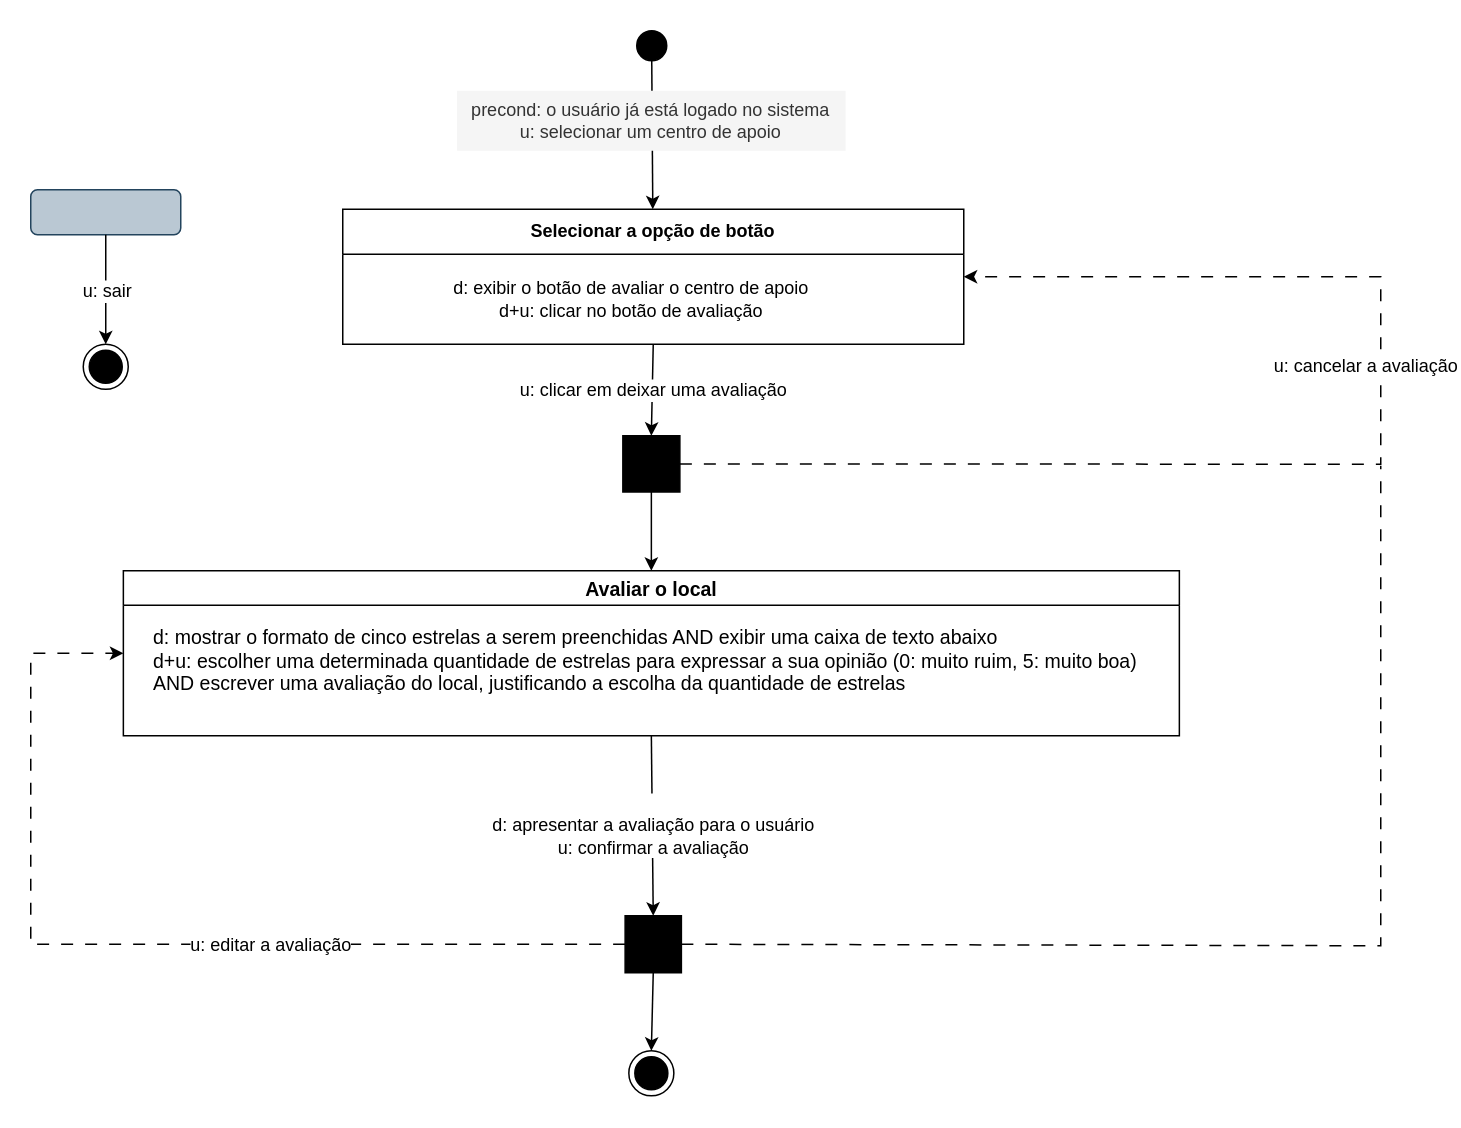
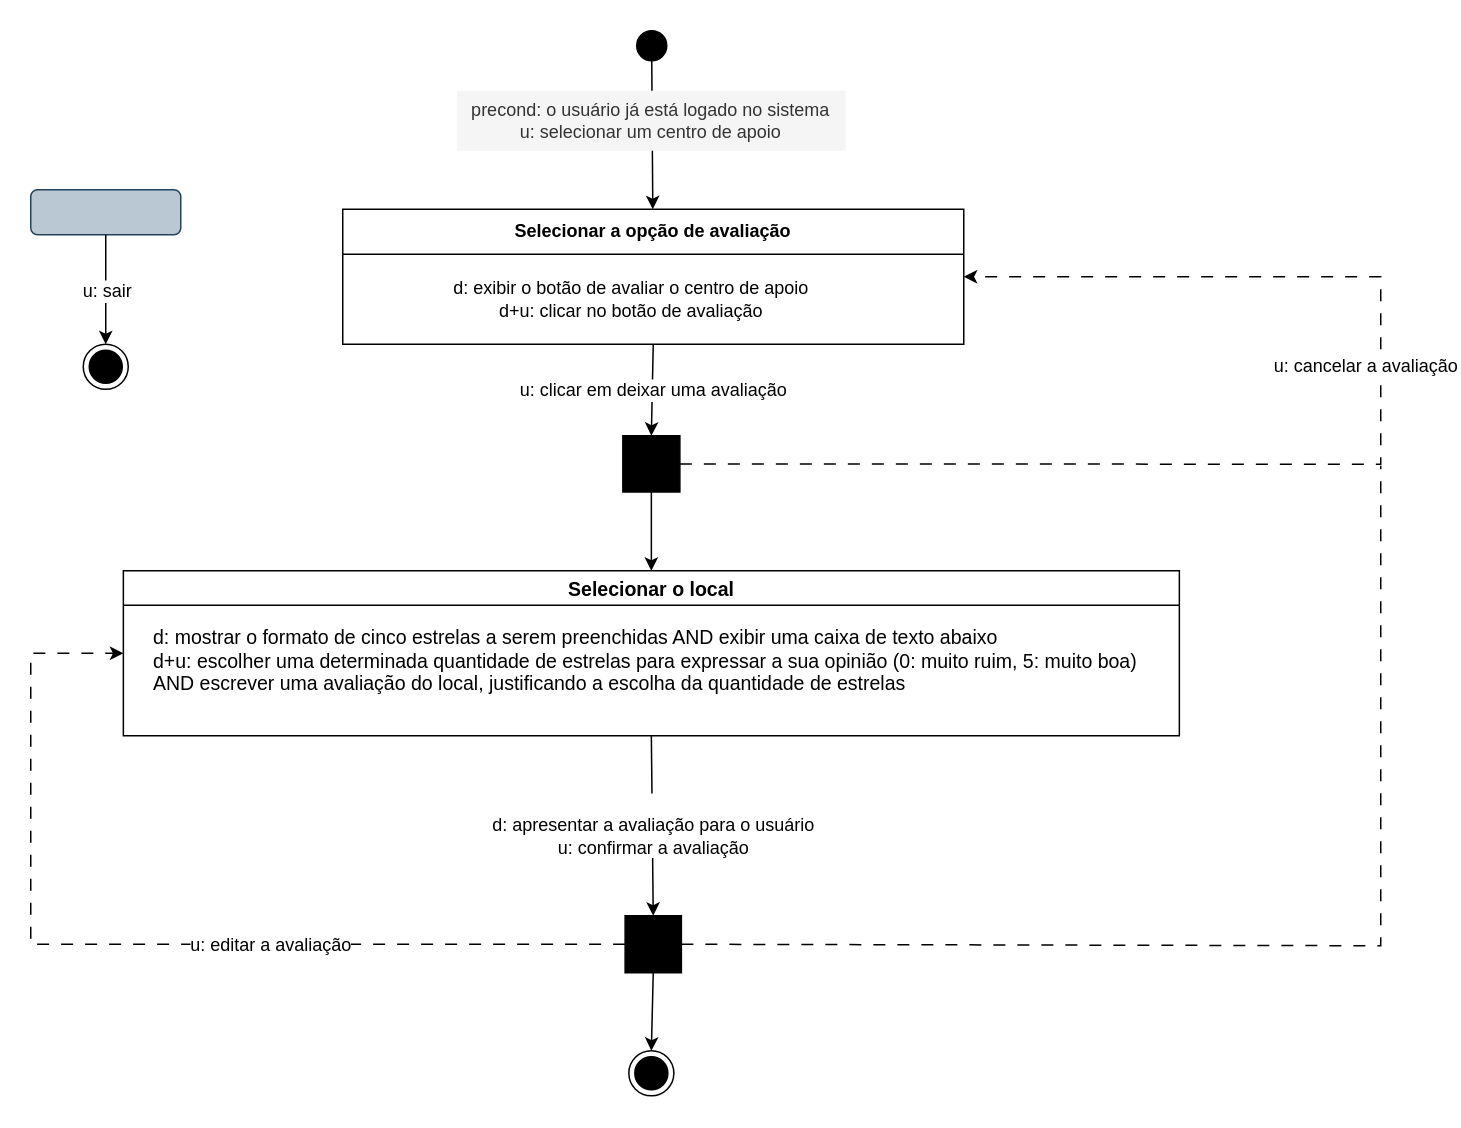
(653, 232) -> (653, 232)
(652, 589) -> (652, 589)
